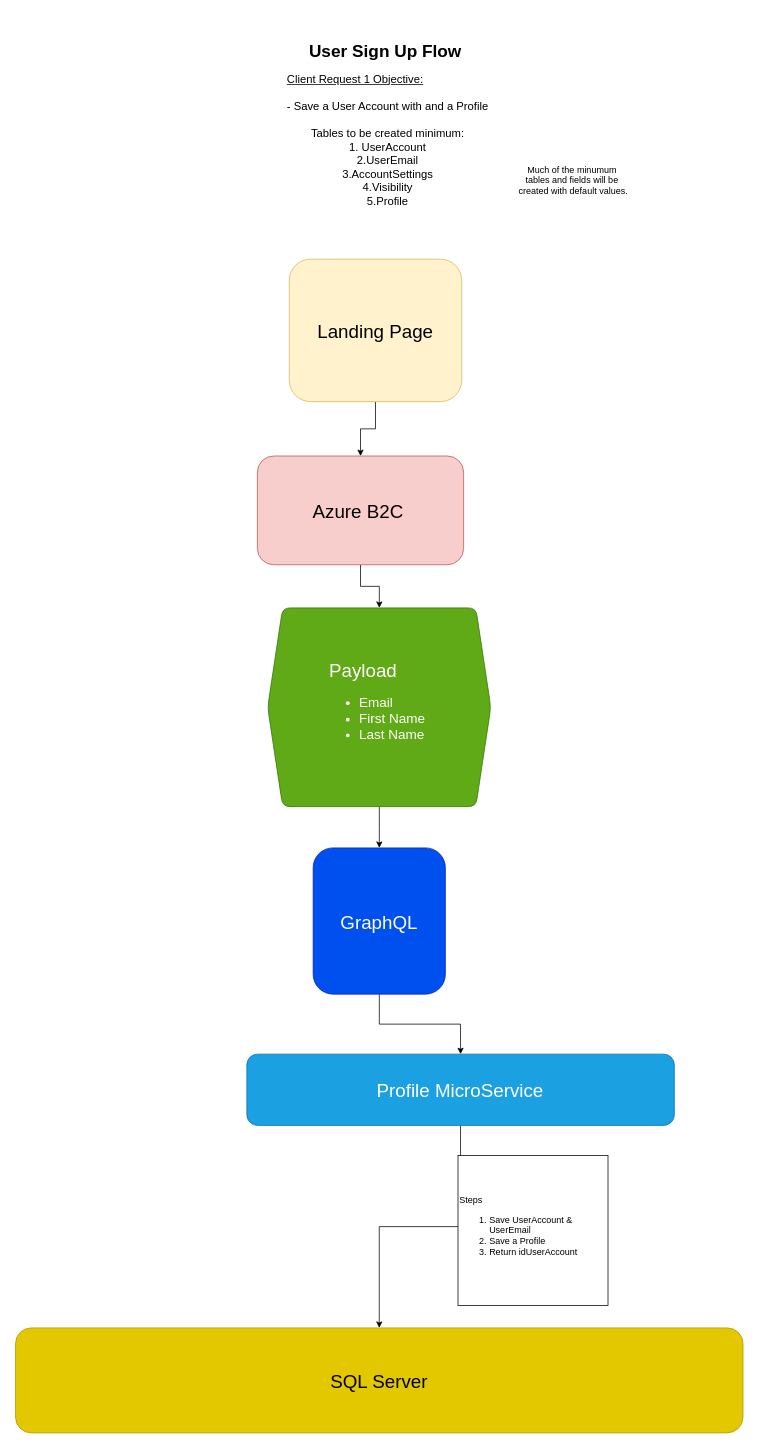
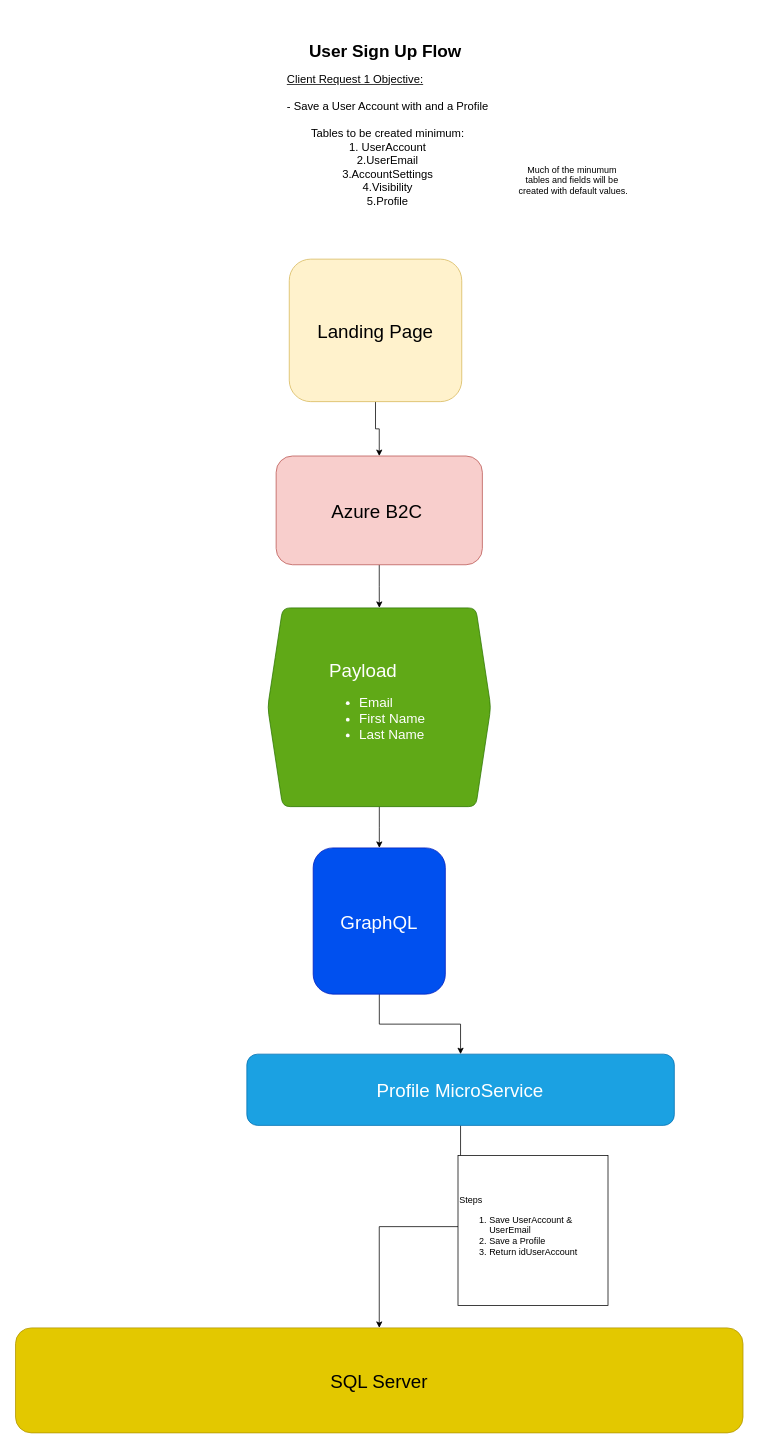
(360, 510) -> (379, 510)
